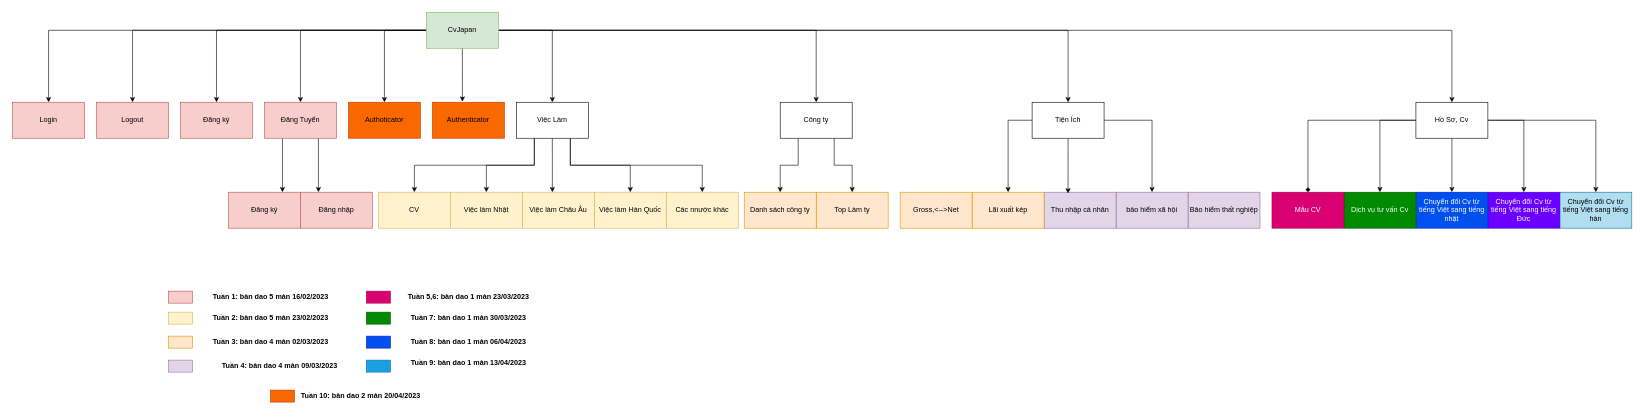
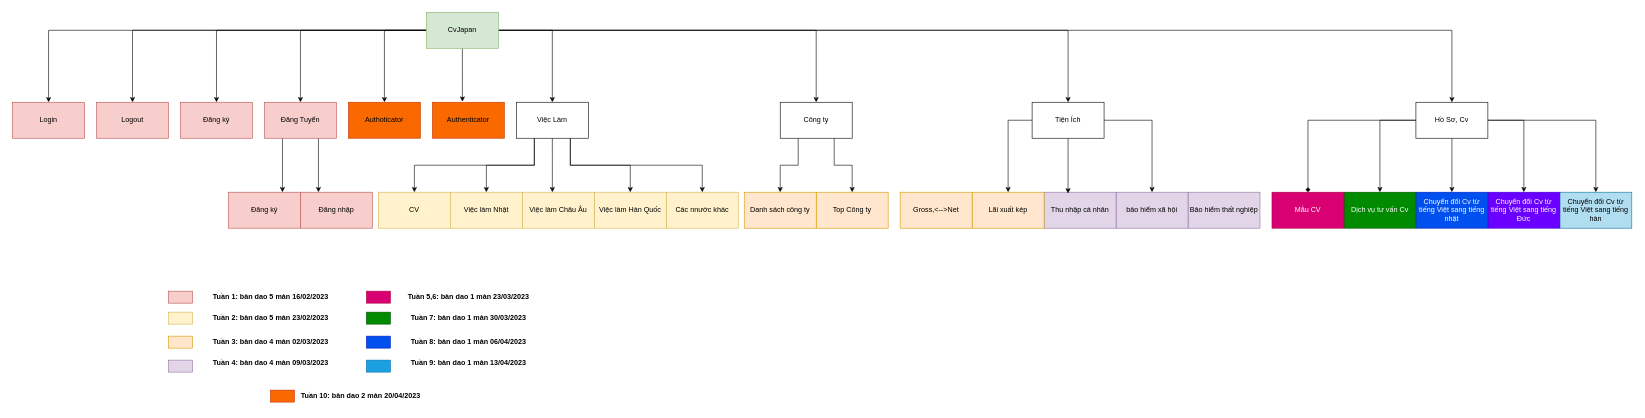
(852, 210) -> (852, 210)
(279, 366) -> (270, 363)
